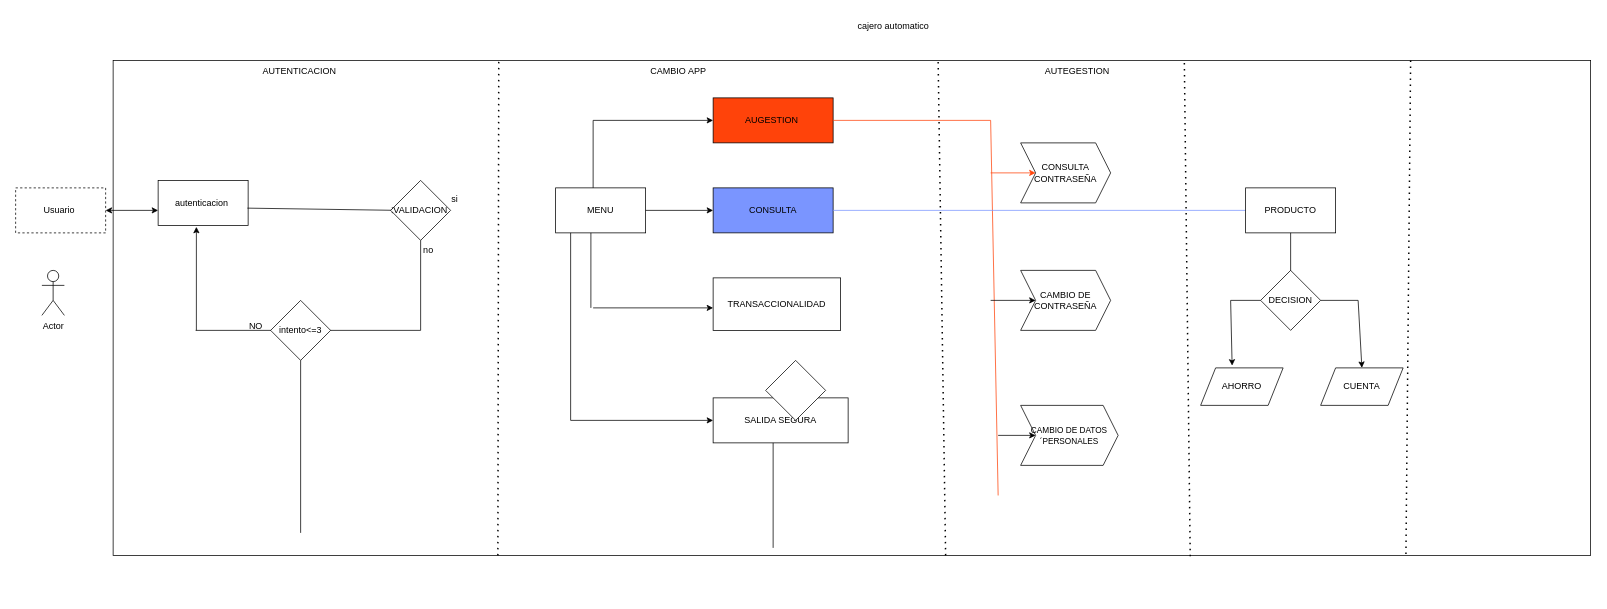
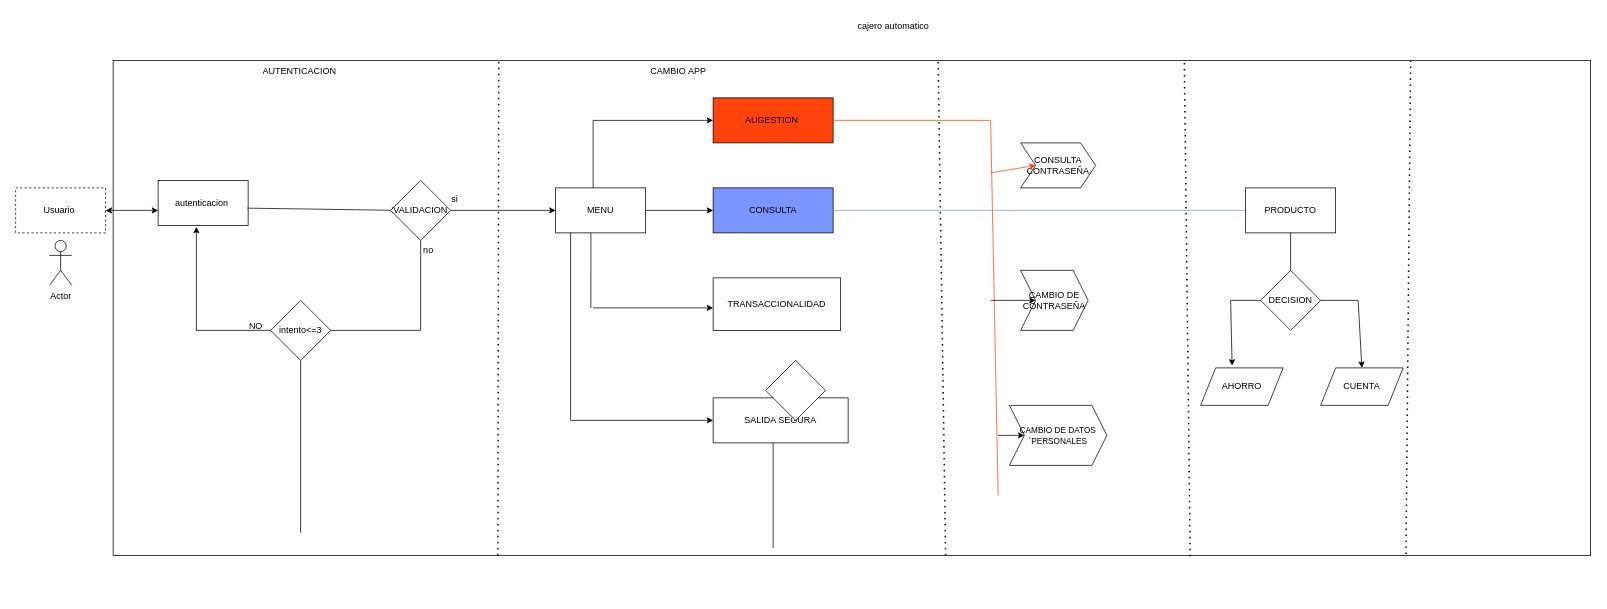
(1077, 72) -> none
(1065, 173) -> (1058, 165)
none -> (500, 210)
(53, 293) -> (60, 263)
(1065, 300) -> (1054, 300)
(1069, 435) -> (1058, 435)
